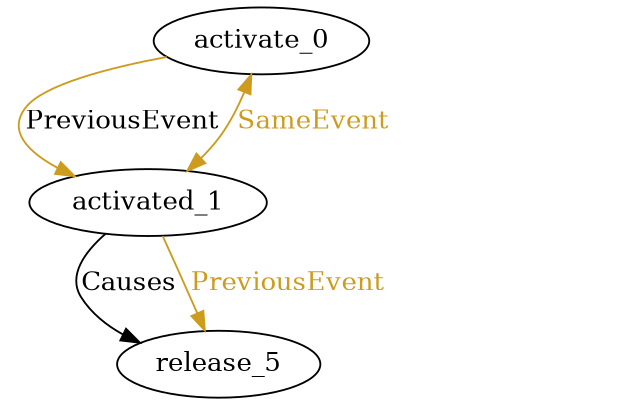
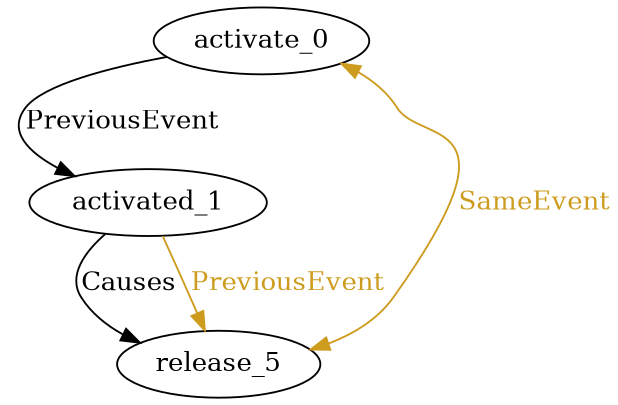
(55, 88) -> (55, 88)
(226, 127) -> (447, 207)
